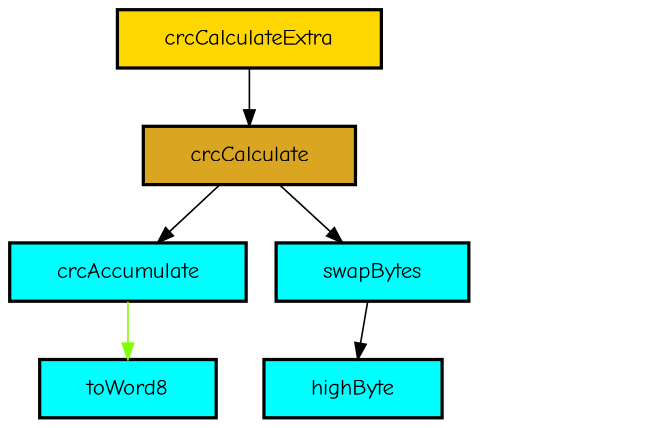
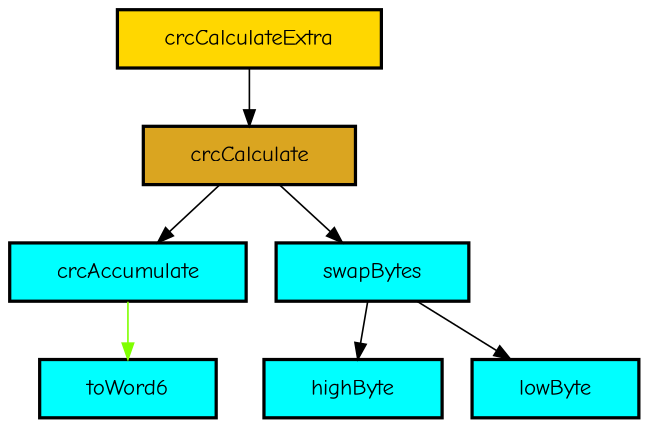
(128, 389) -> (128, 389)
none -> (555, 389)
